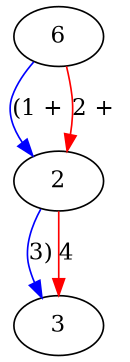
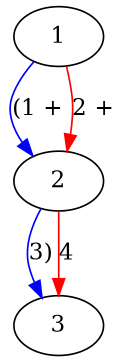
(59, 37) -> (59, 37)
